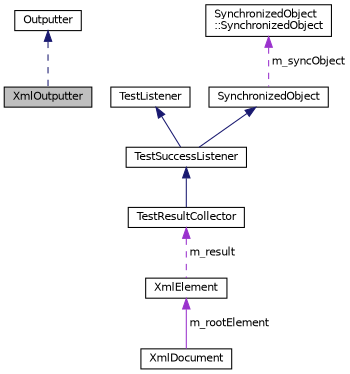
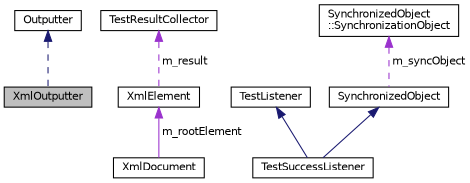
(269, 21) -> (389, 21)
(186, 193) -> none
